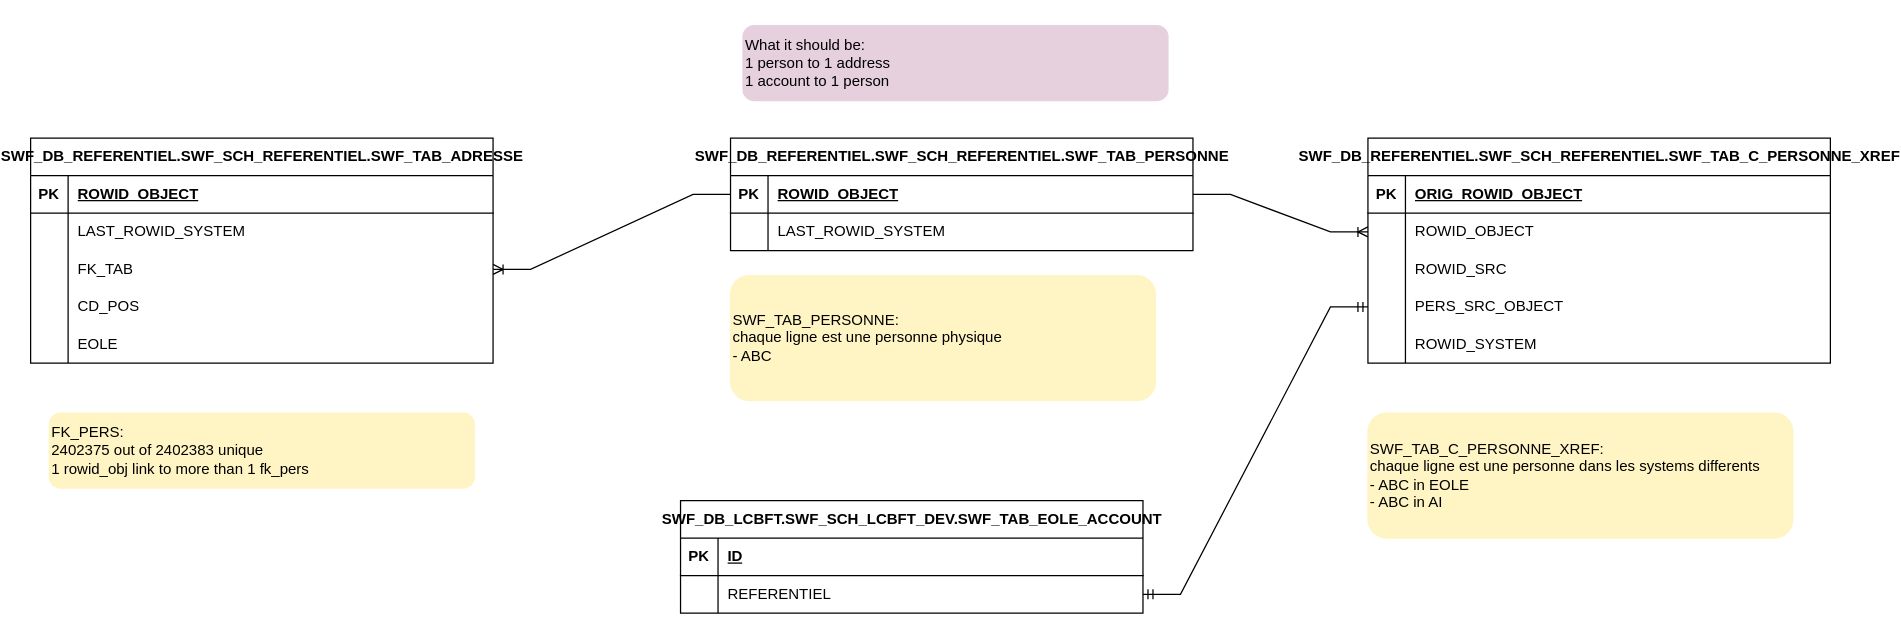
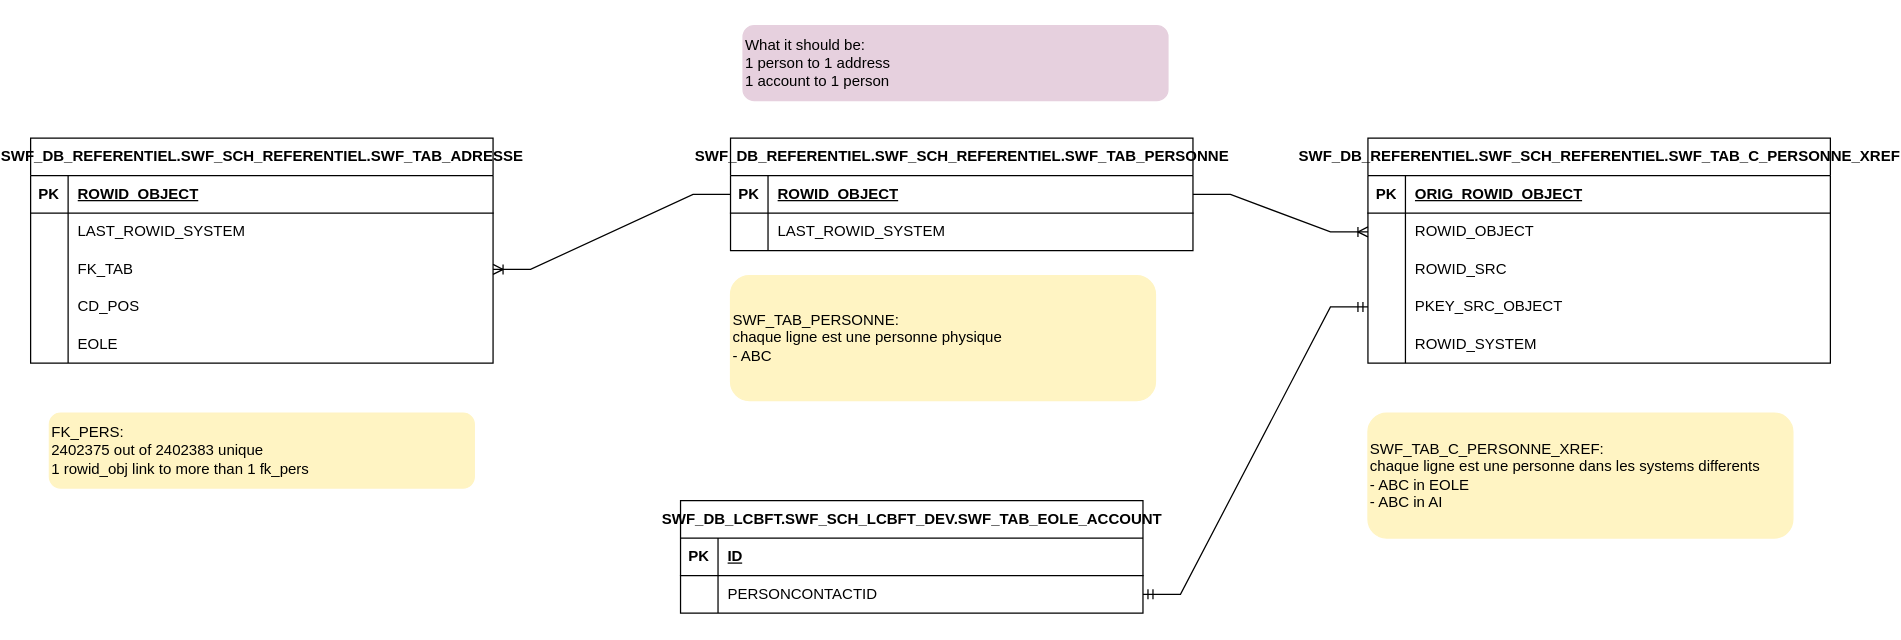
(1479, 307) -> (1479, 307)
(774, 594) -> (791, 594)
